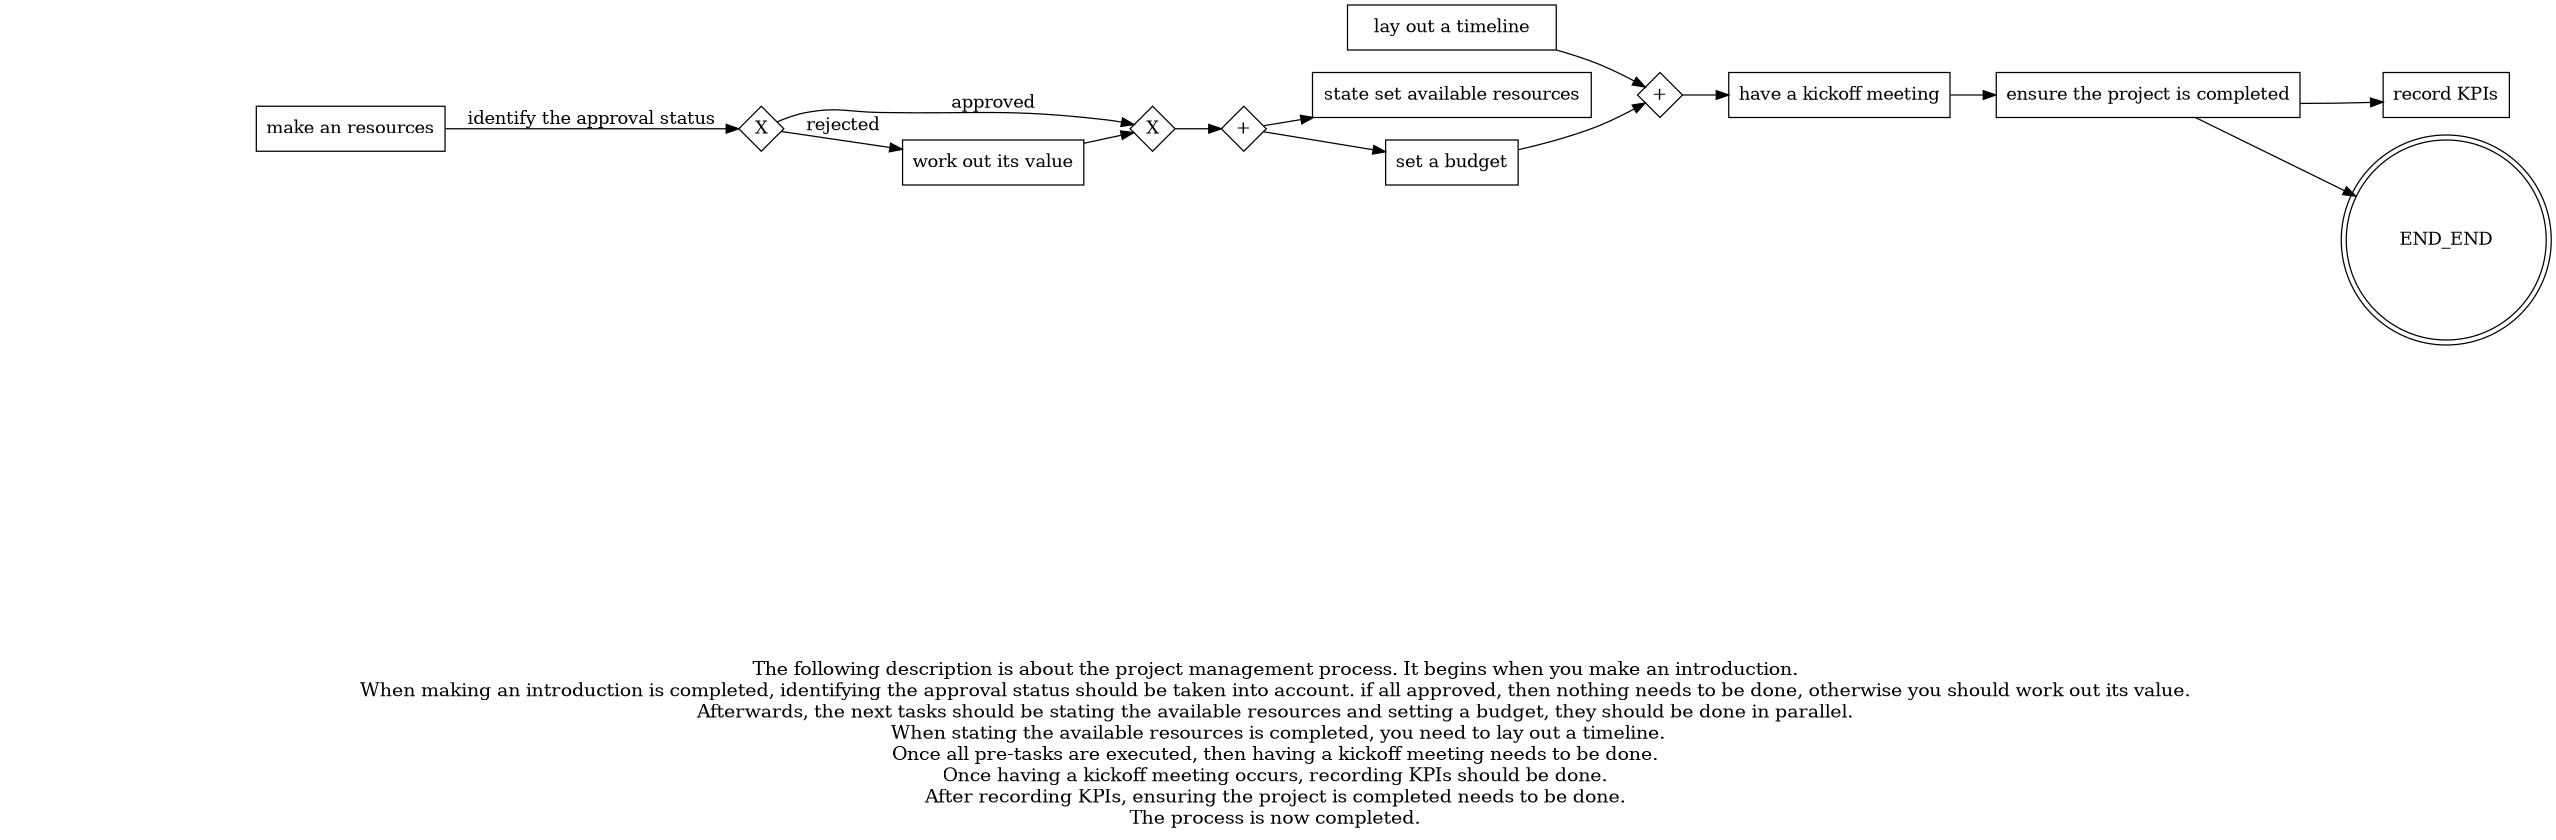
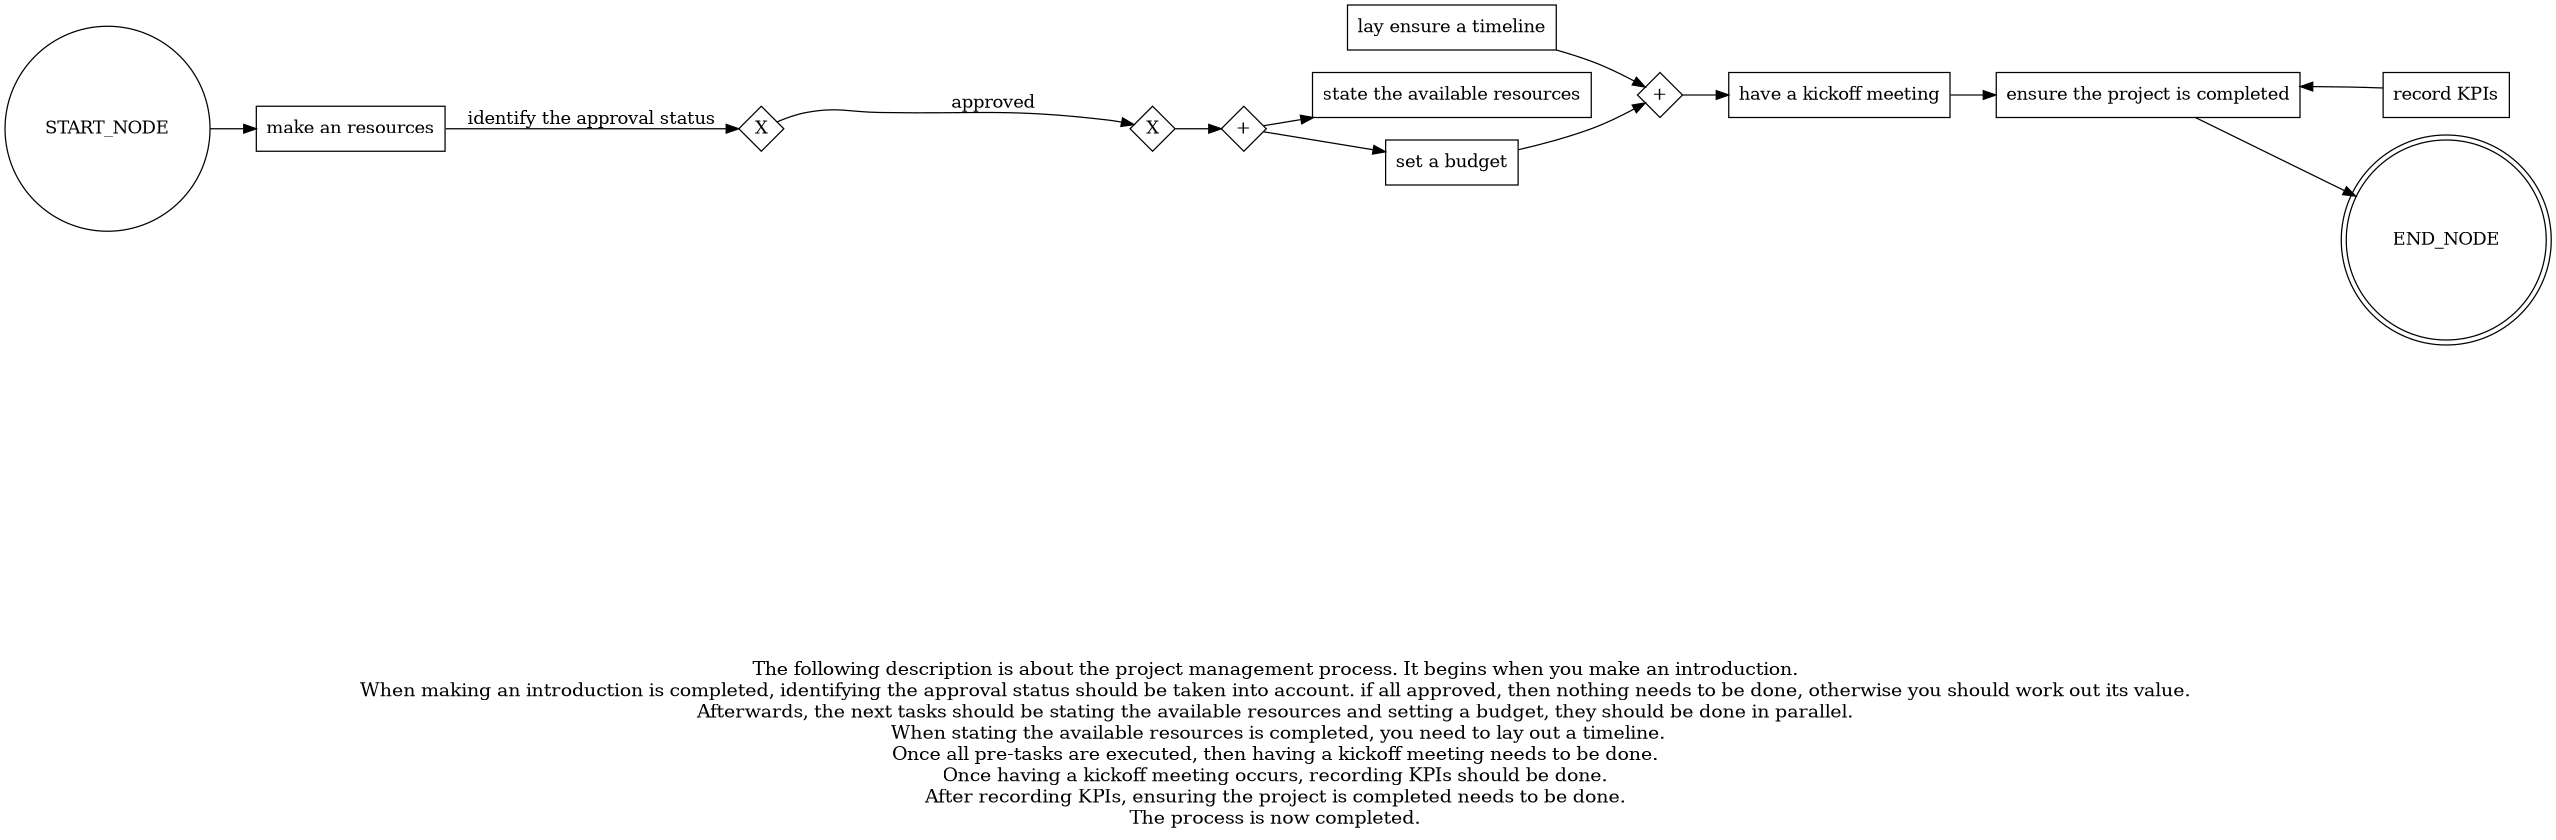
(1452, 28) -> (1452, 28)
(1452, 95) -> (1452, 95)
(2335, 103) -> (2348, 87)
none -> (108, 129)
(993, 162) -> none
(2446, 240) -> (2446, 240)
